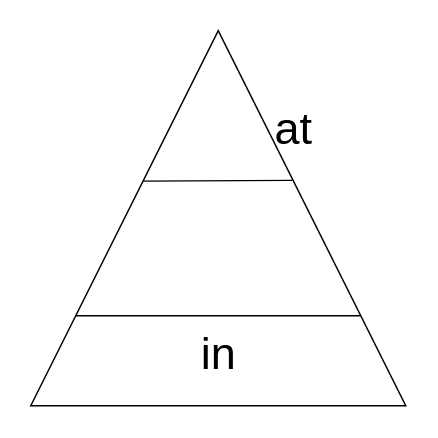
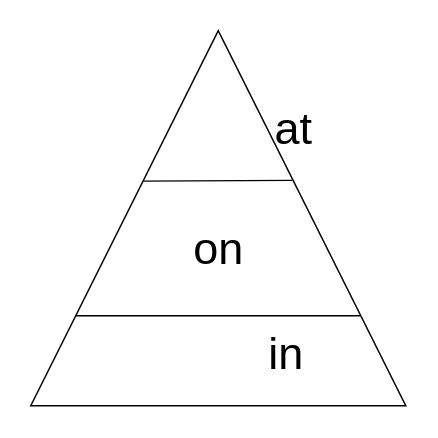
none -> (218, 248)
(218, 353) -> (286, 353)
